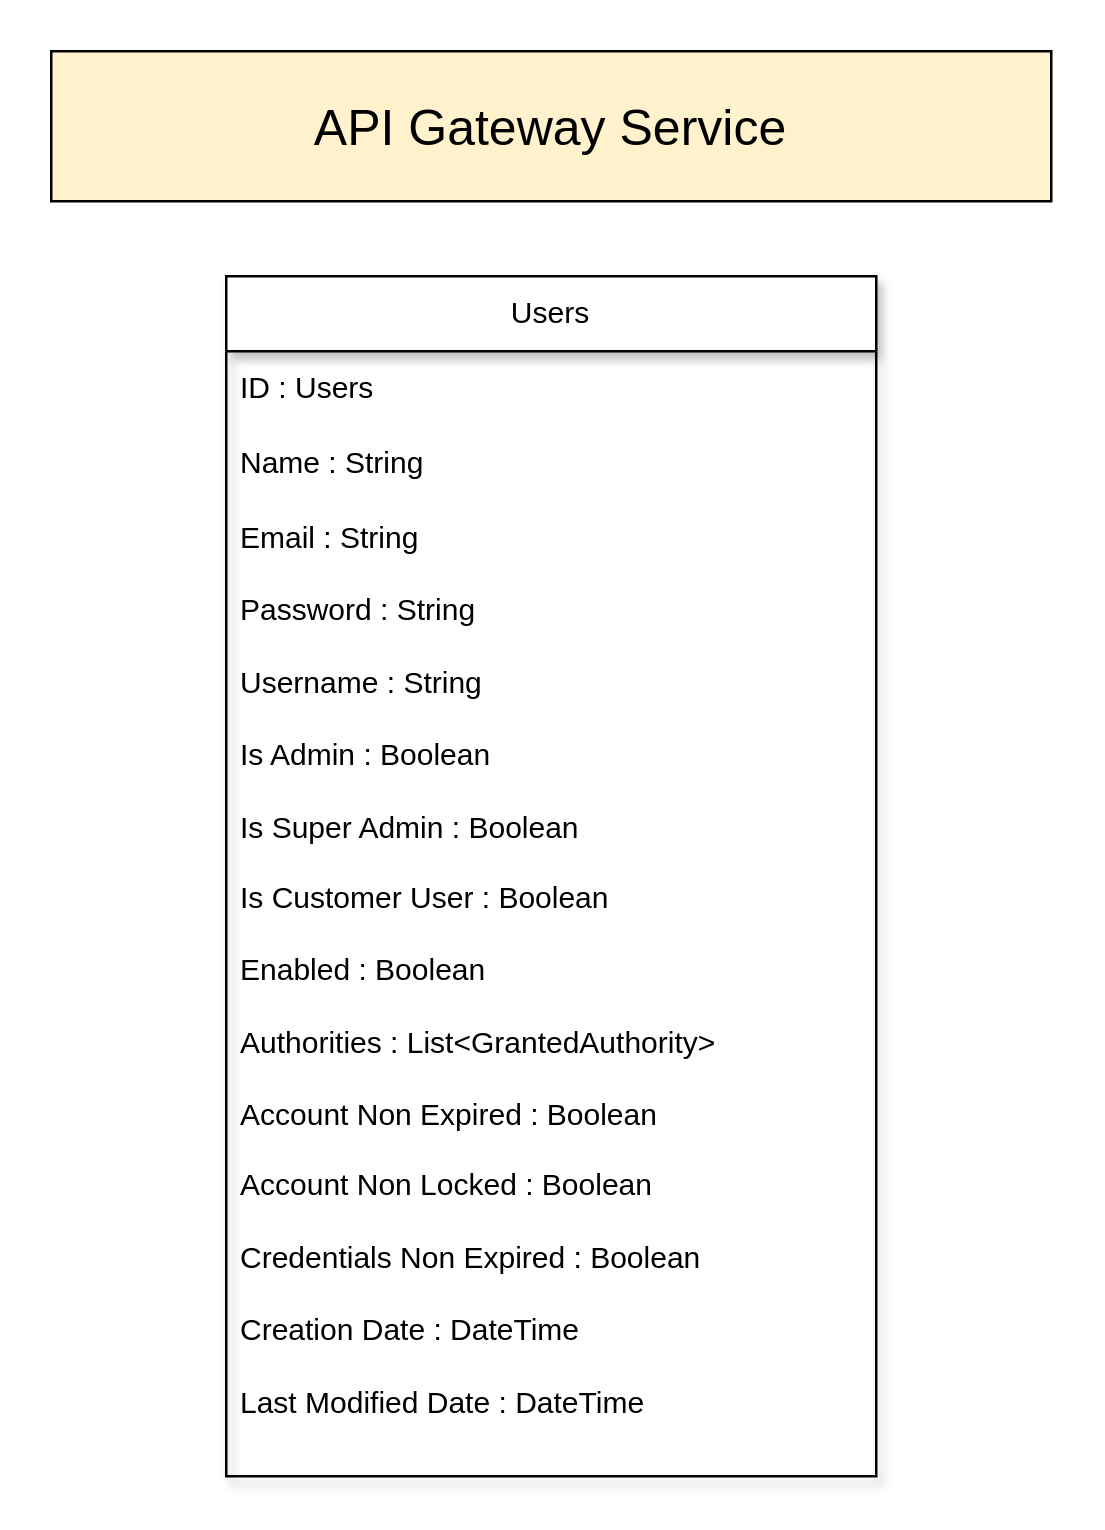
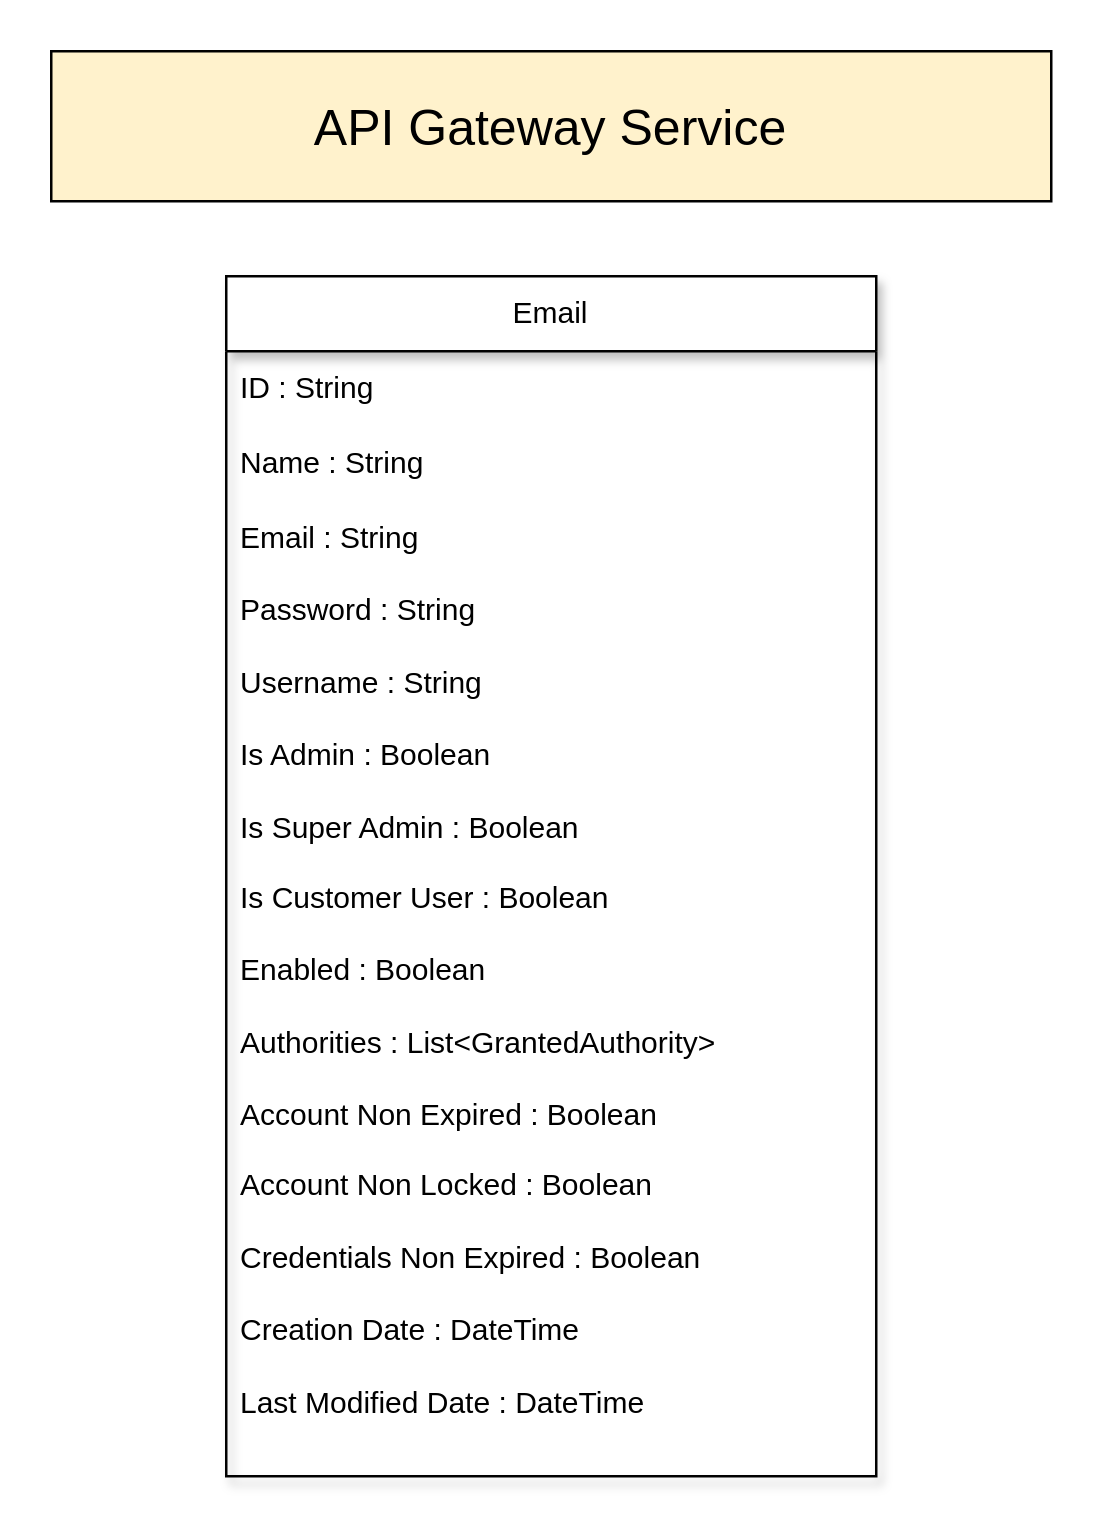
(551, 314) -> (551, 314)
(314, 389) -> (318, 389)
